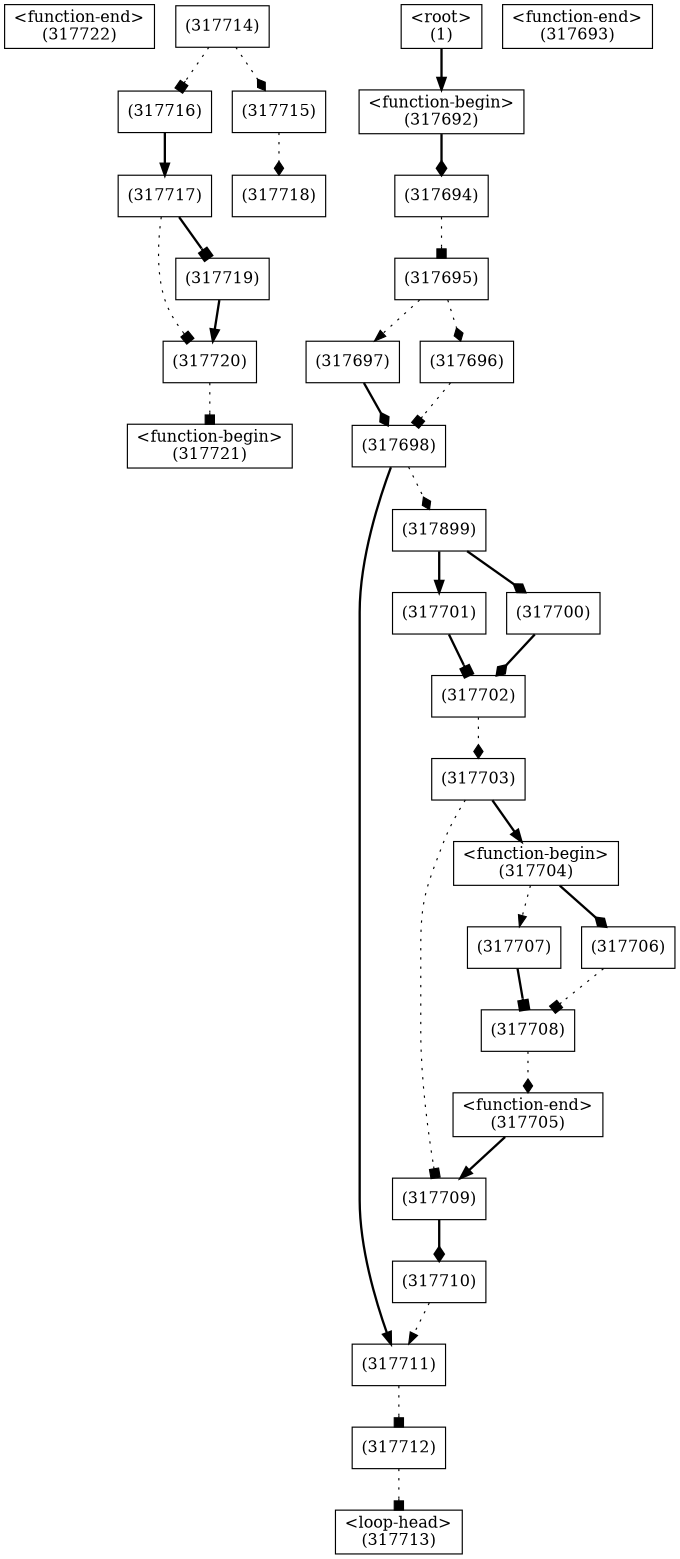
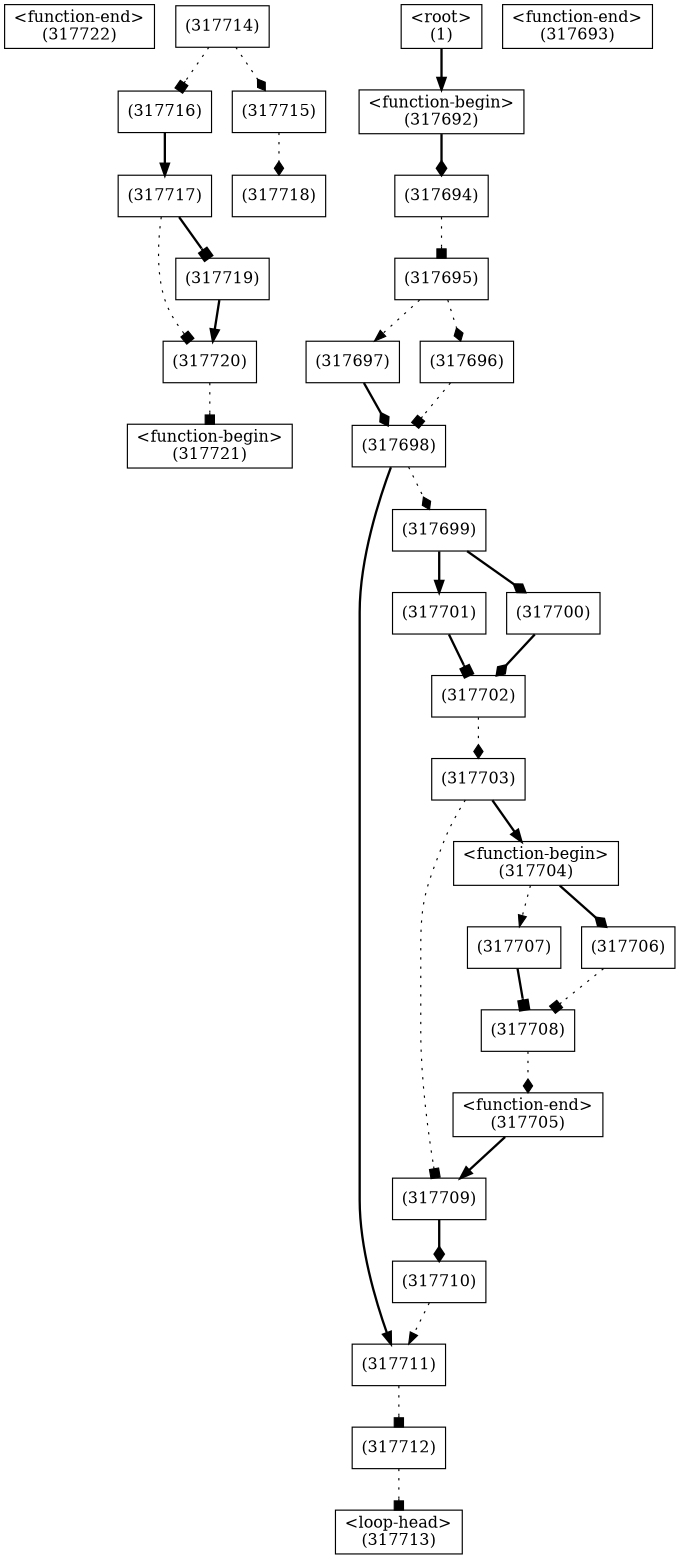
(439, 530) -> (439, 530)
